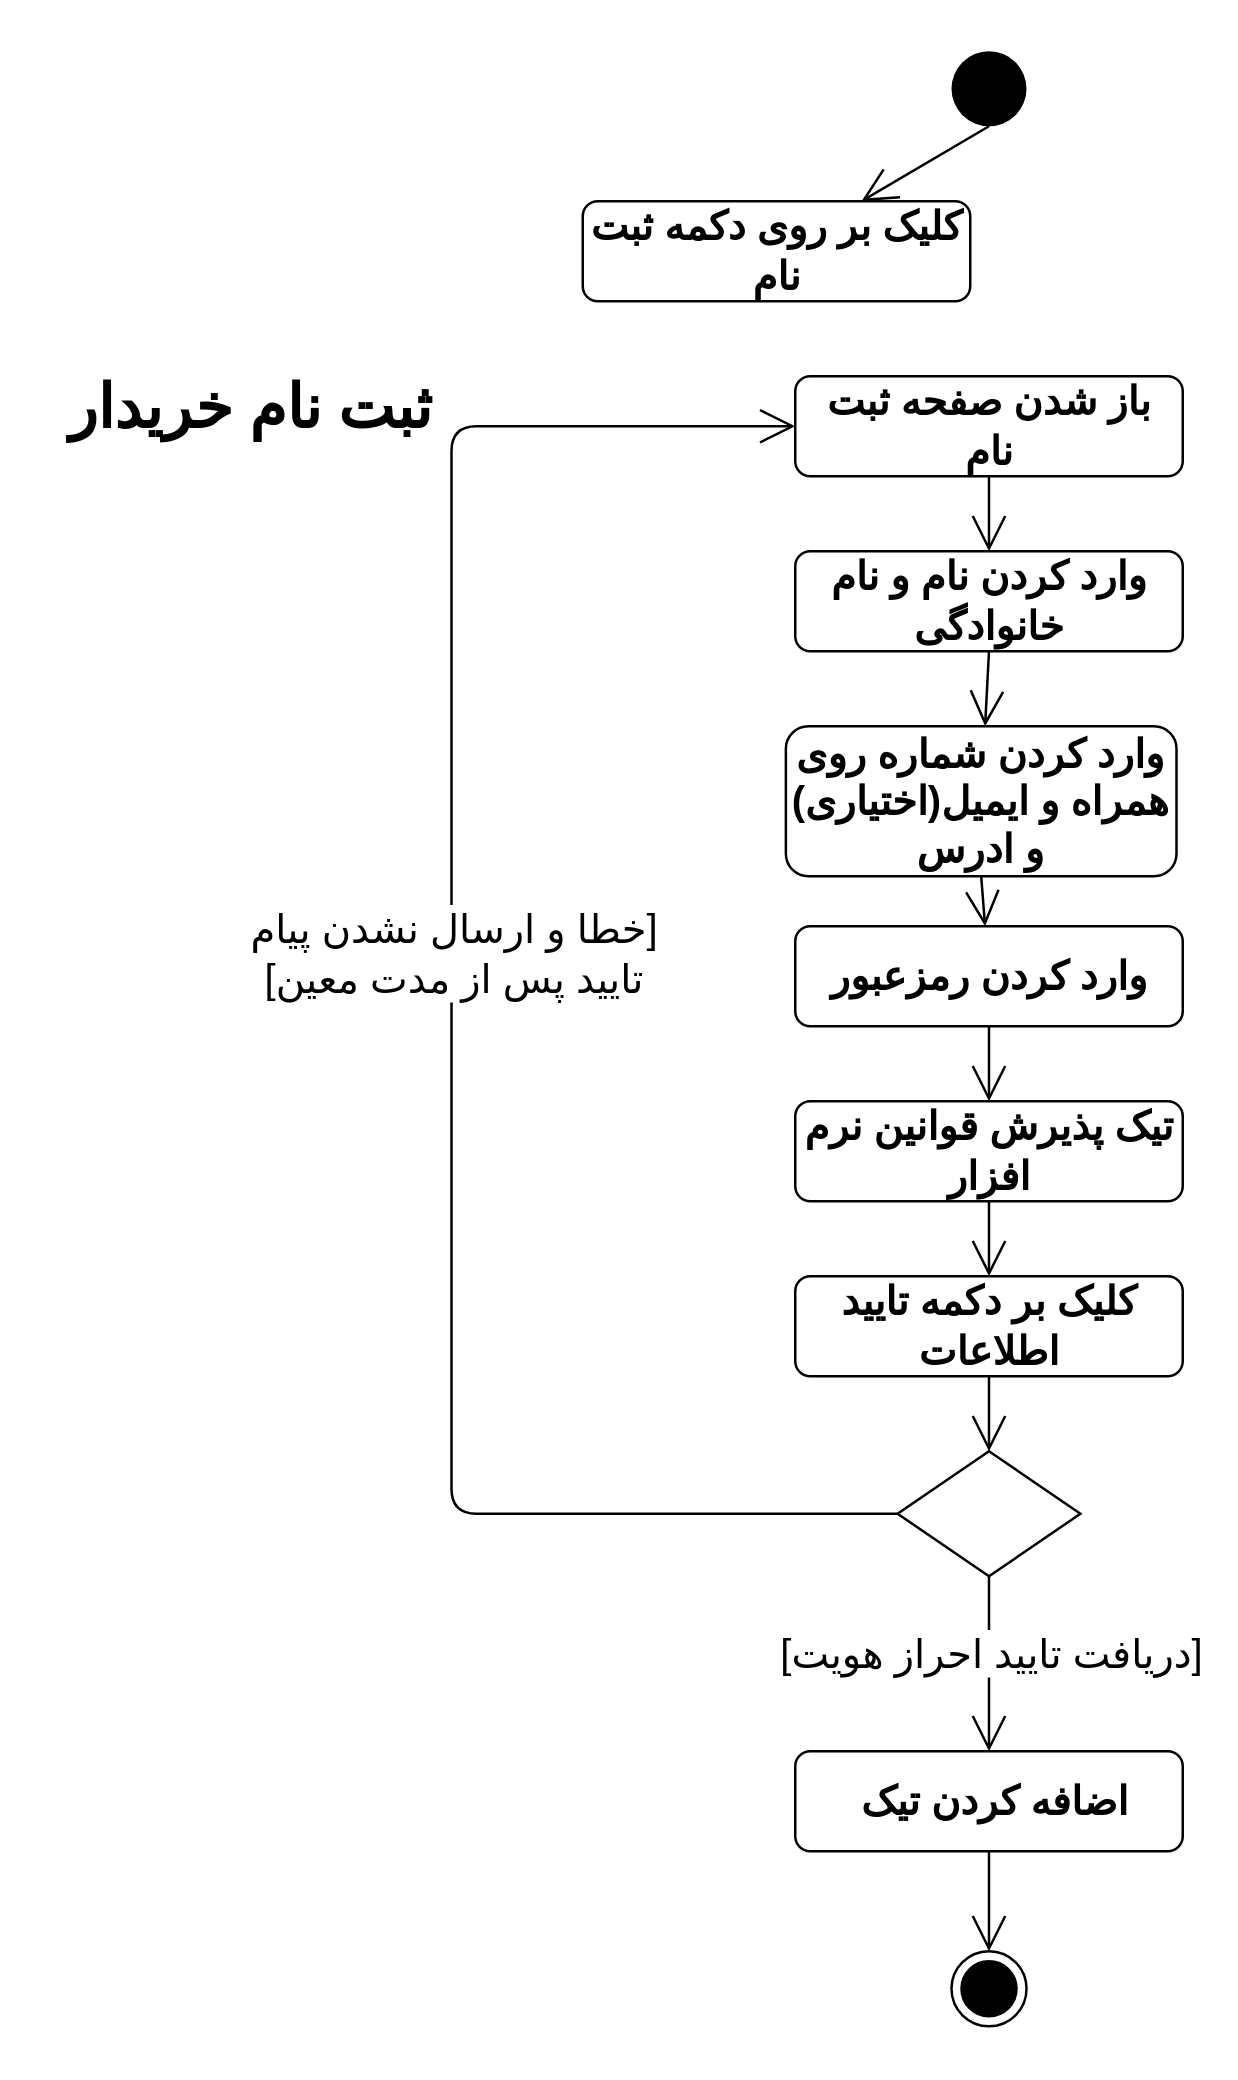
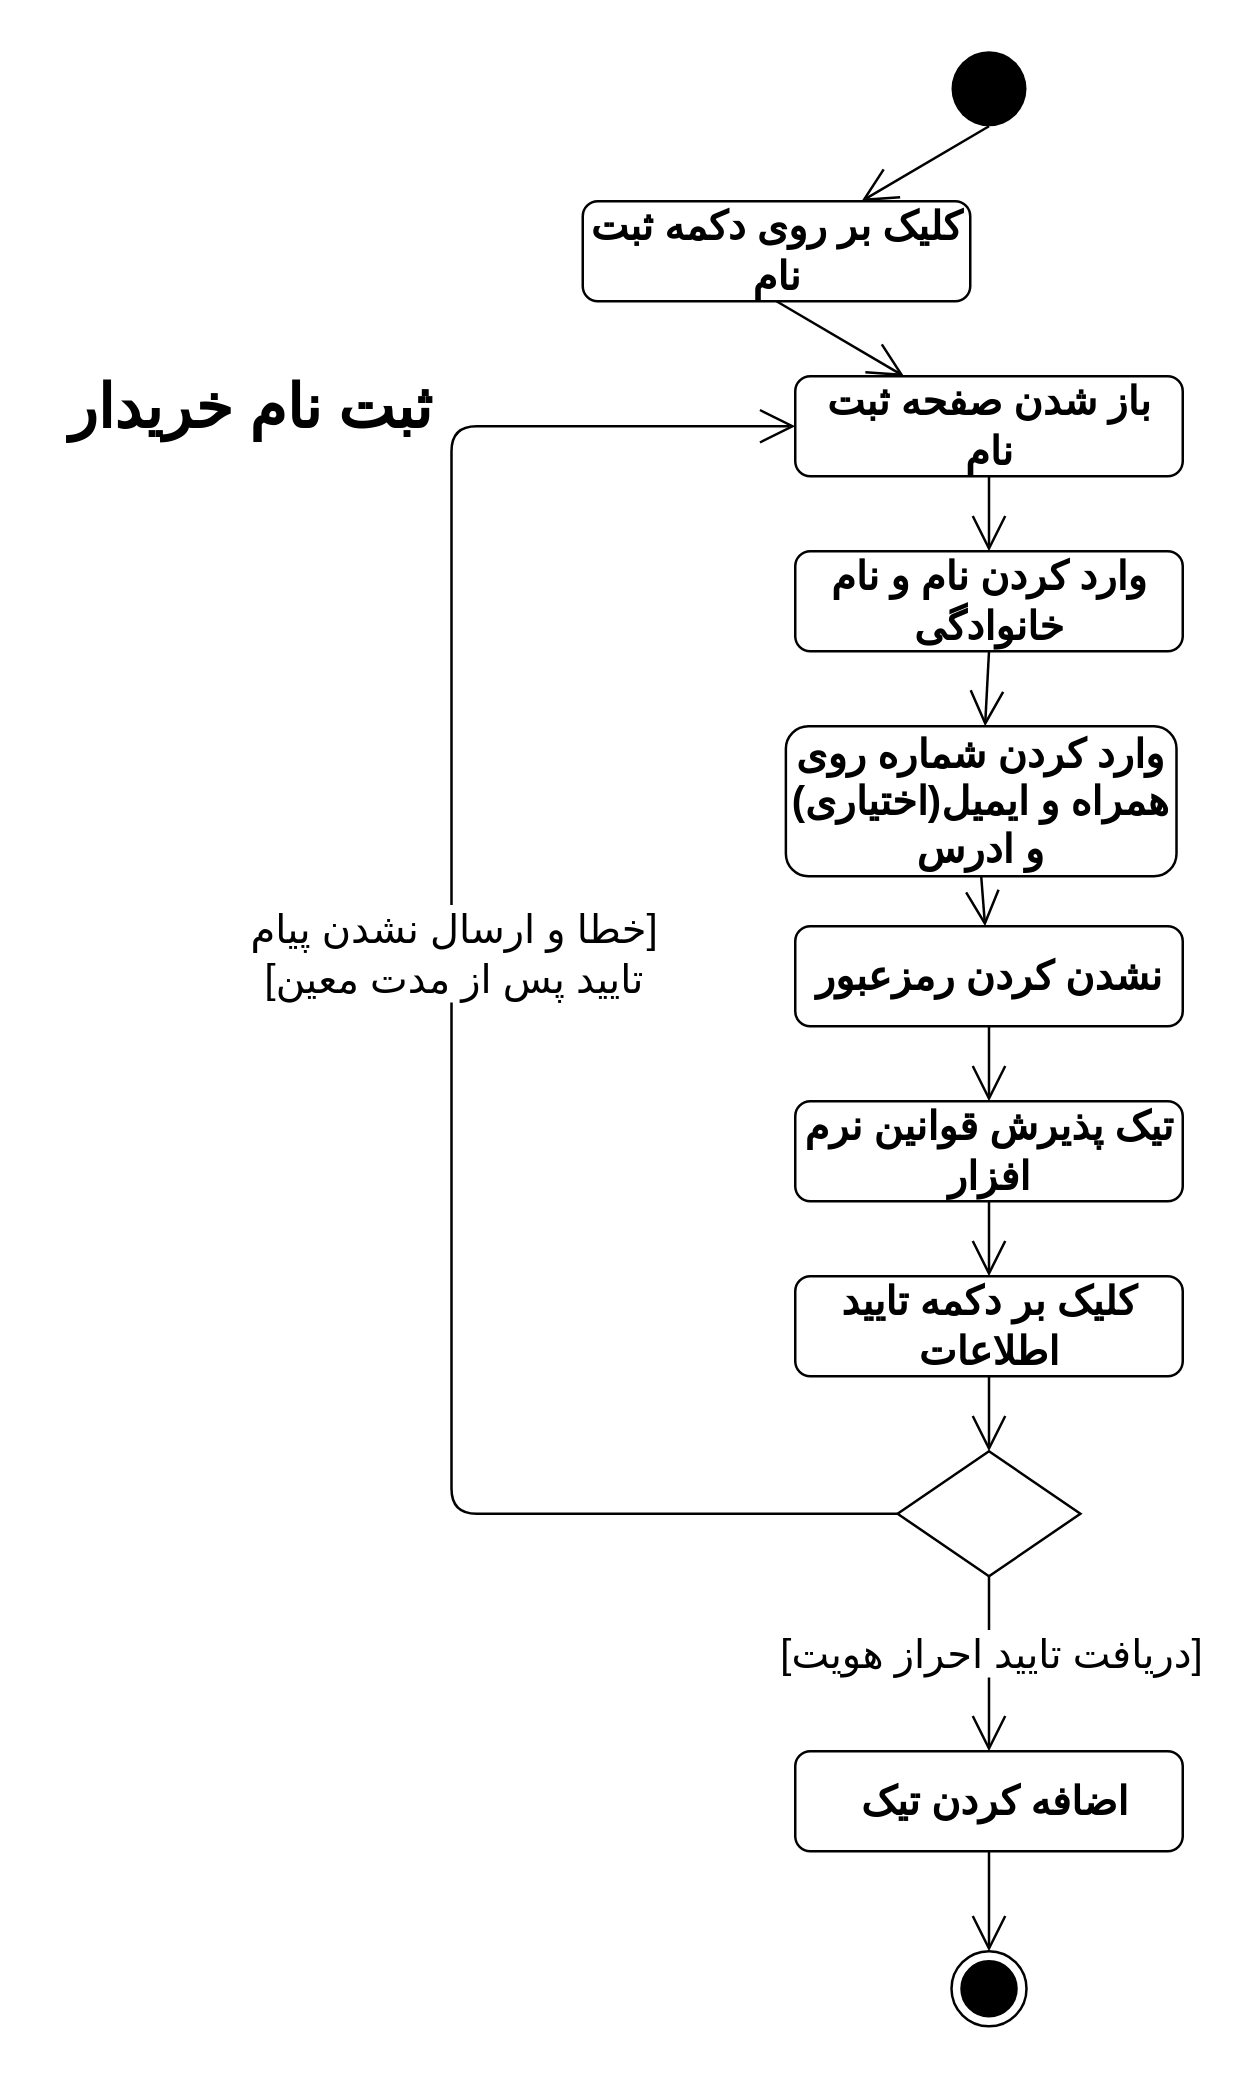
none -> (838, 337)
(990, 976) -> (990, 976)
